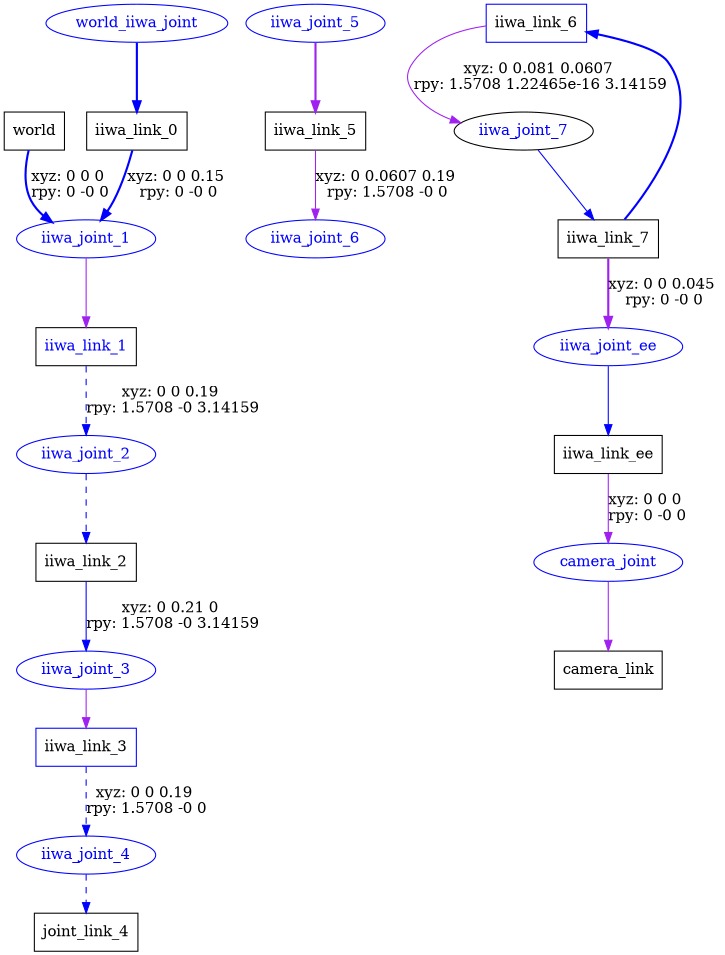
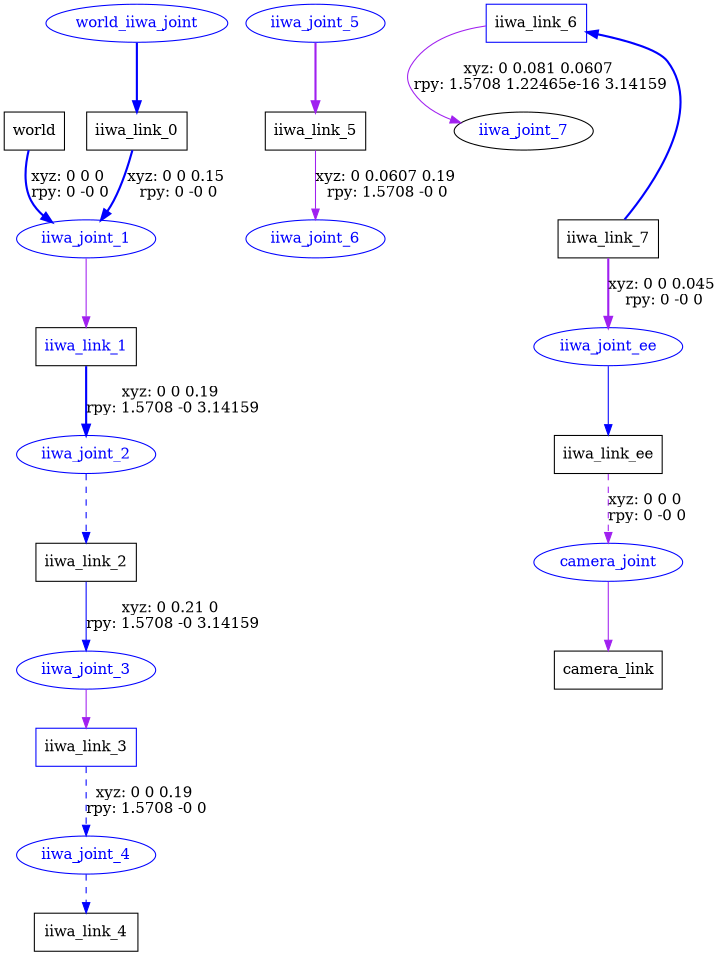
(563, 181) -> none
(86, 395) -> (86, 395)
(608, 503) -> (608, 503)
(86, 932) -> (86, 932)
